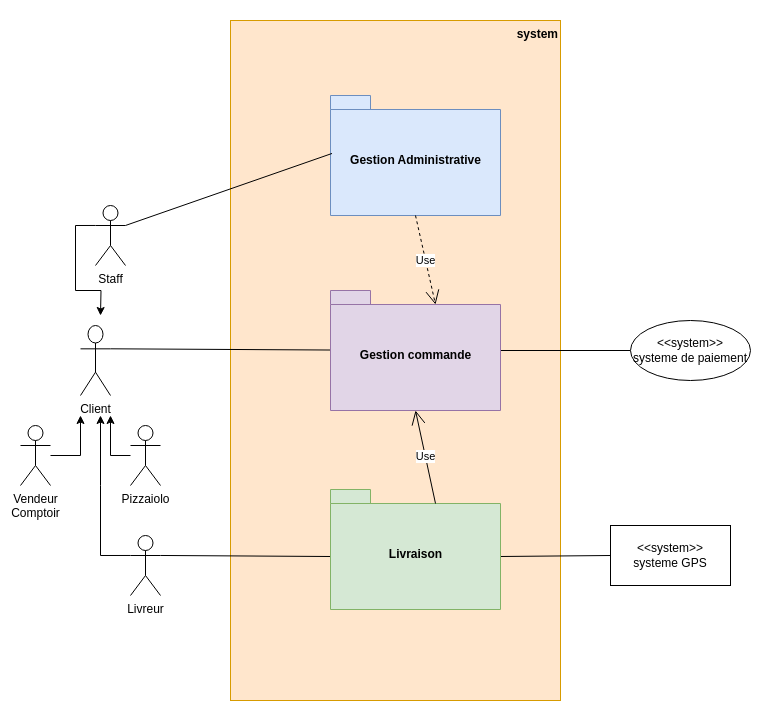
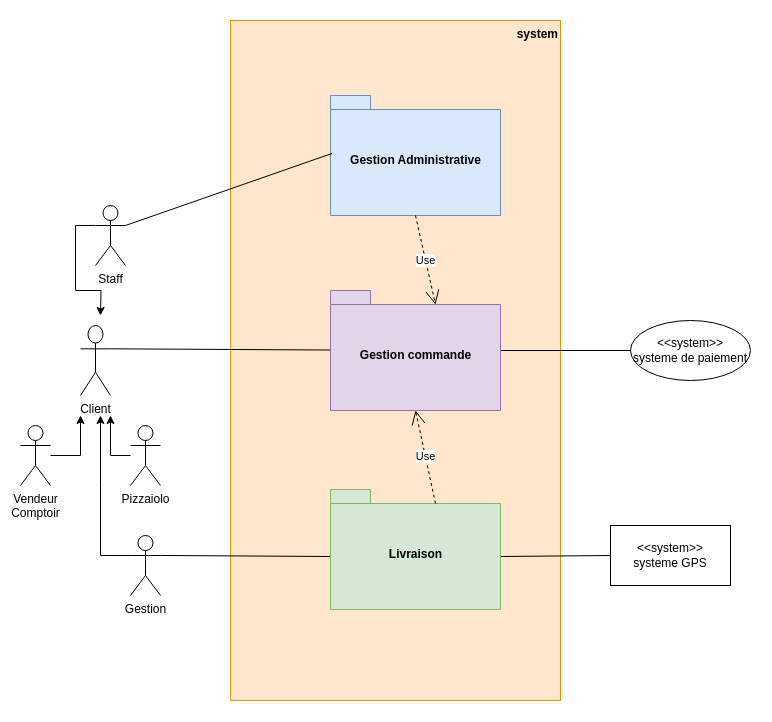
(431, 481) -> (431, 481)
(146, 610) -> (146, 610)
